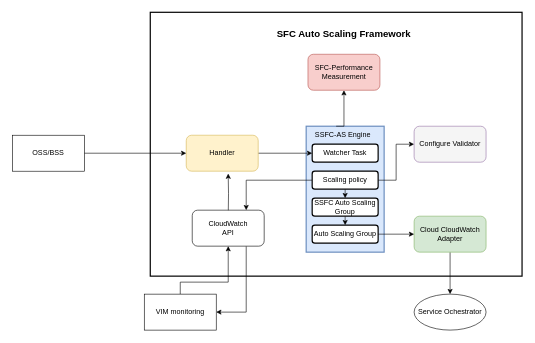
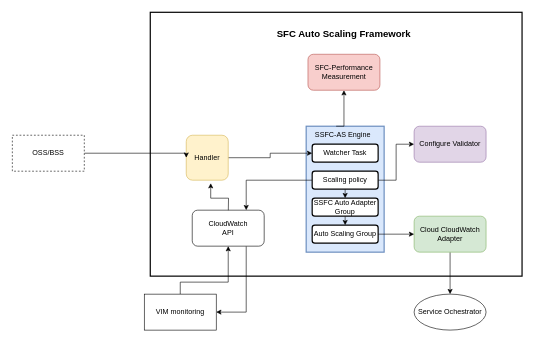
(450, 144) -> (450, 144)
(48, 153) -> (48, 153)
(222, 153) -> (207, 158)
(345, 207) -> (345, 207)
